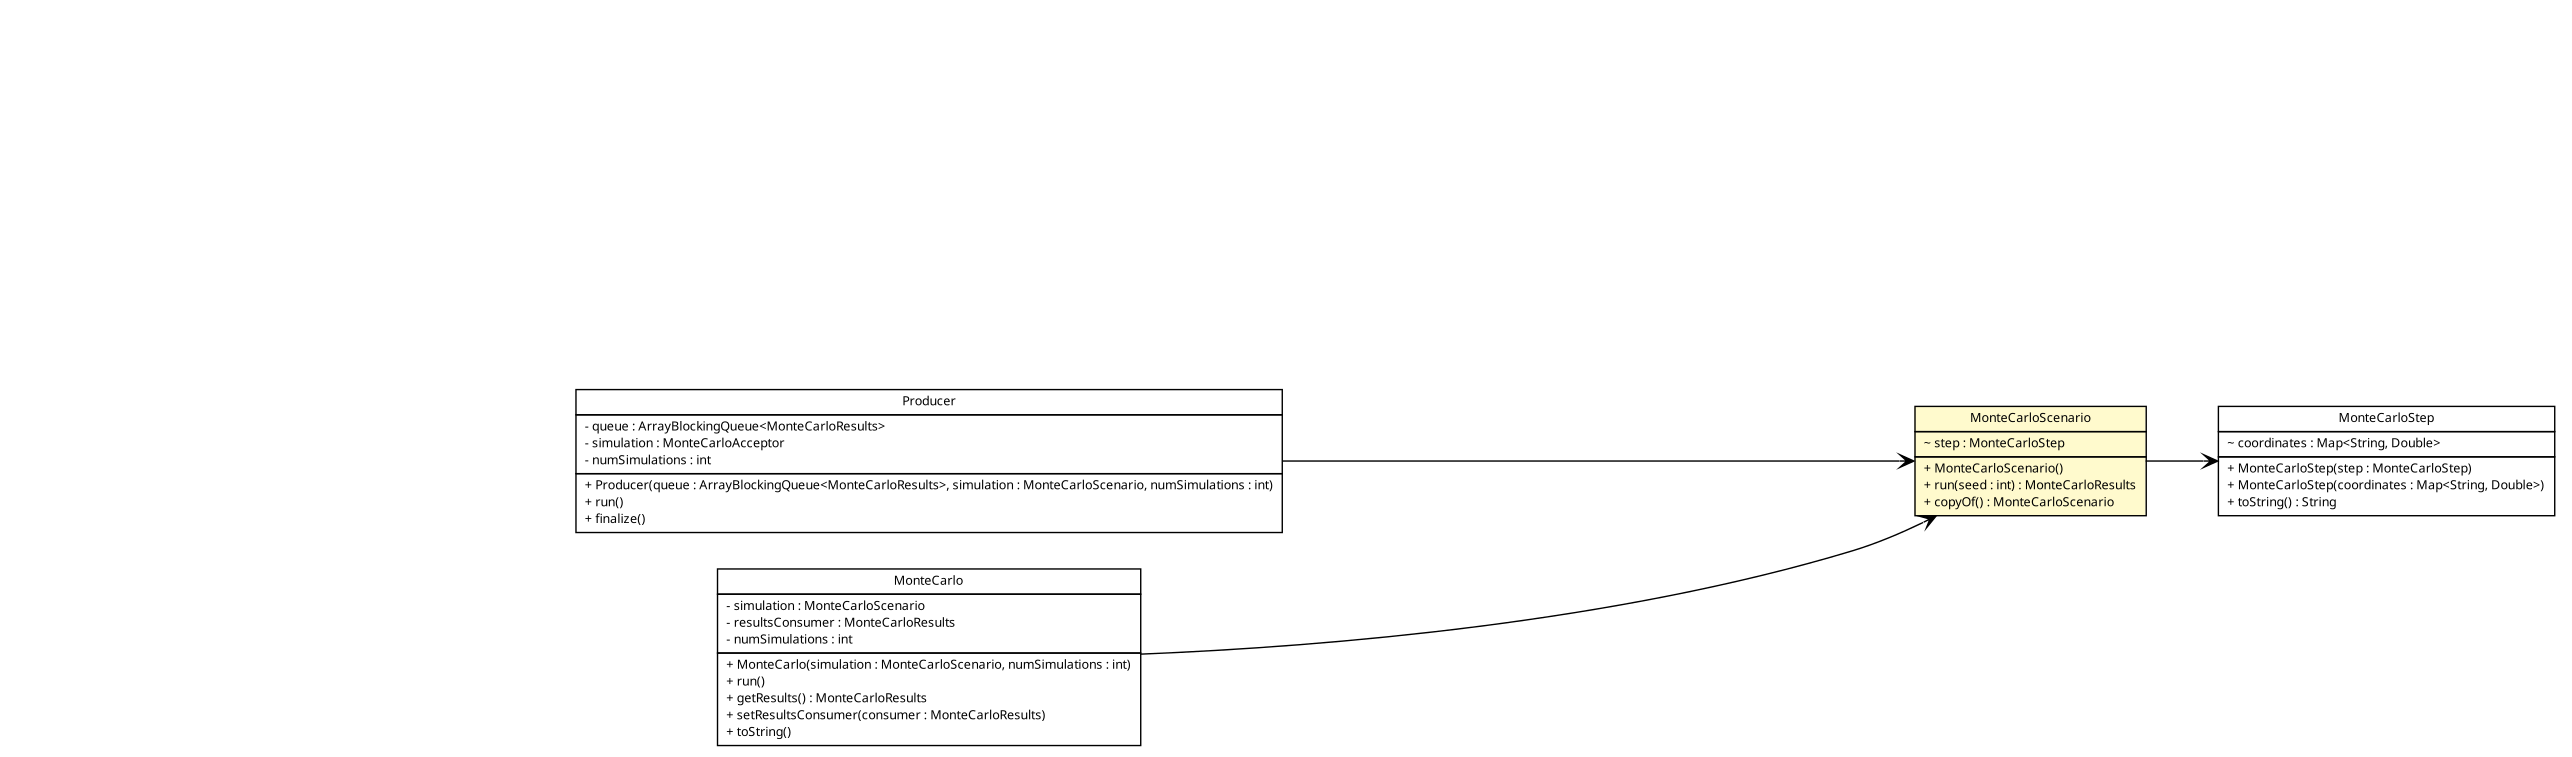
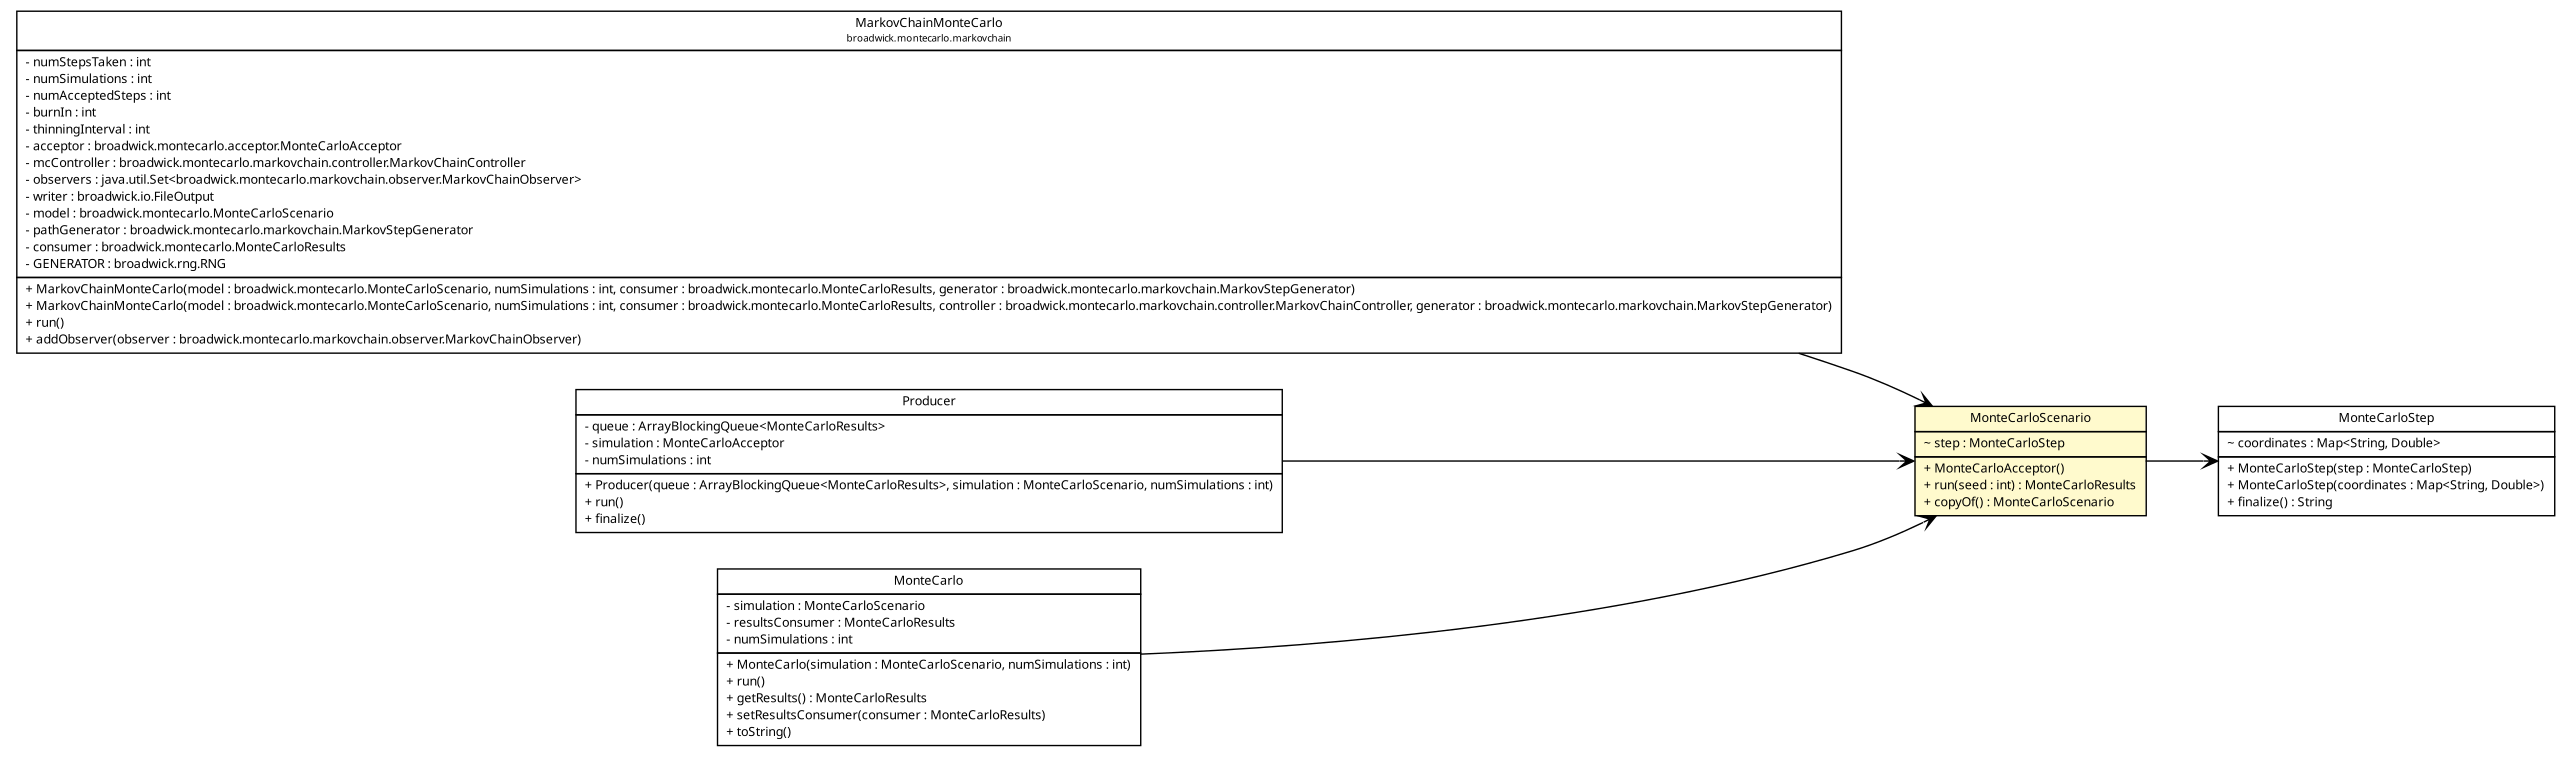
none -> (929, 182)
(1994, 469) -> (1995, 469)
(2282, 502) -> (2280, 502)
